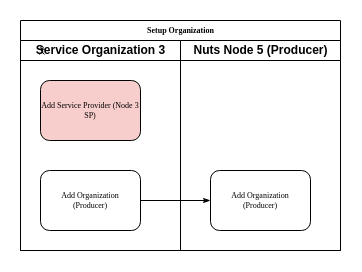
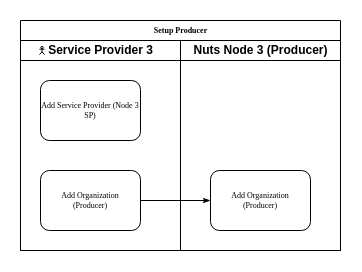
(181, 31) -> (181, 31)
(101, 51) -> (101, 51)
(261, 51) -> (261, 51)
(91, 111) -> (91, 111)
